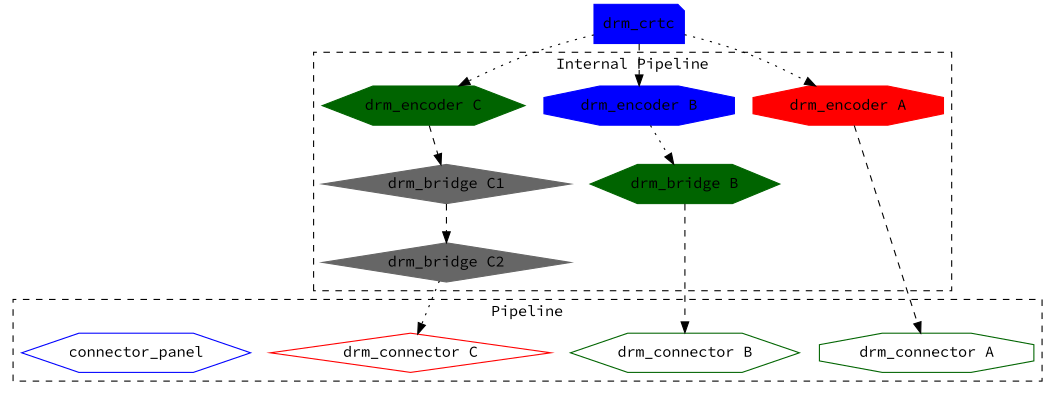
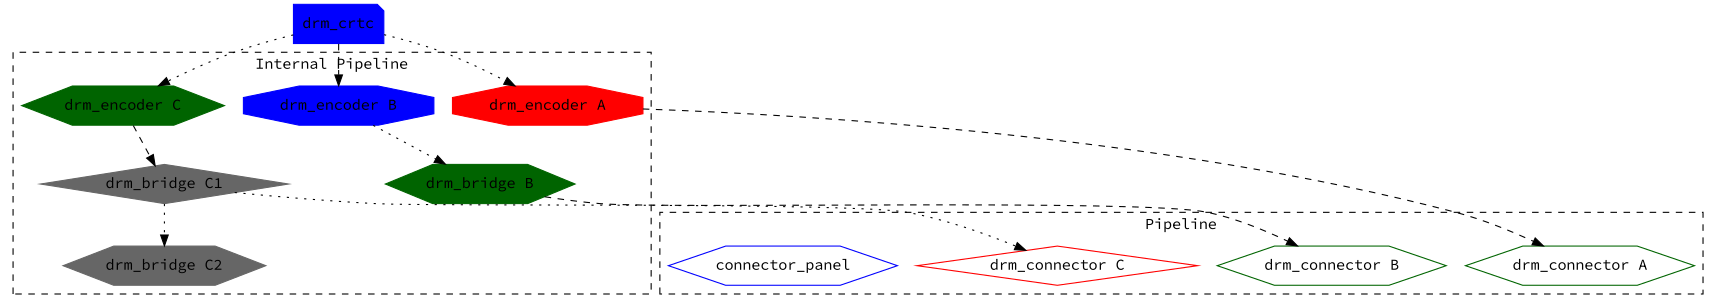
(446, 218) -> (164, 219)
(446, 262) -> (164, 266)
(429, 307) -> (549, 205)
(927, 353) -> (1580, 266)
